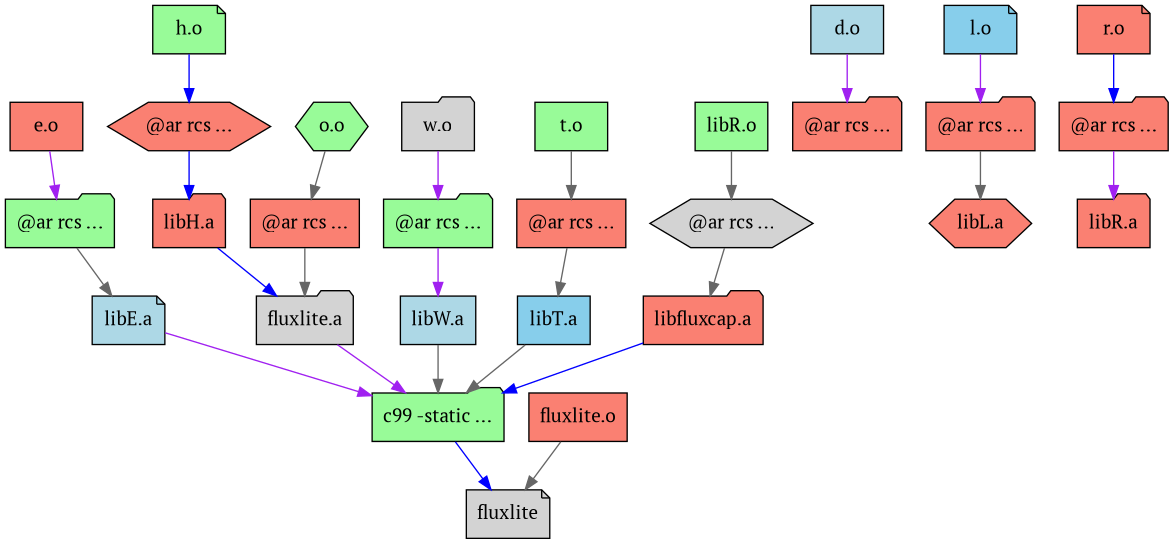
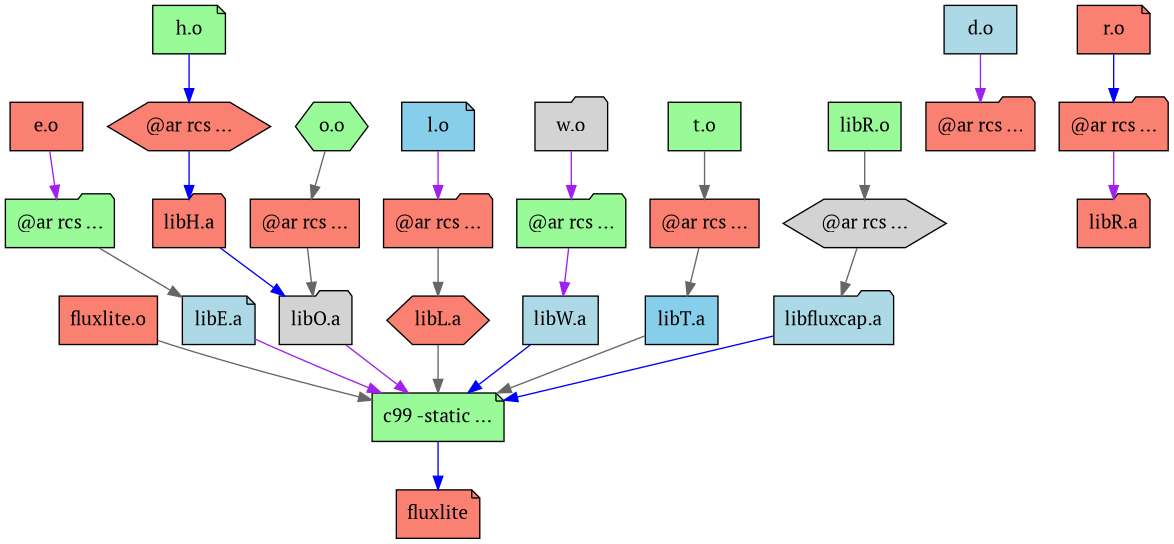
(305, 320) -> (316, 320)
(703, 320) -> (834, 320)
(438, 362) -> (505, 365)
none -> (438, 362)
(438, 417) -> (438, 417)
(547, 460) -> (258, 370)
(508, 514) -> (438, 514)
